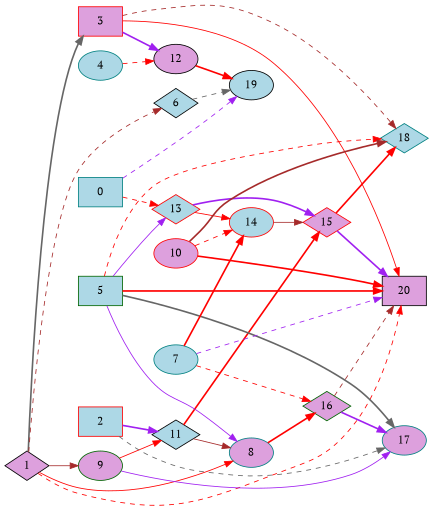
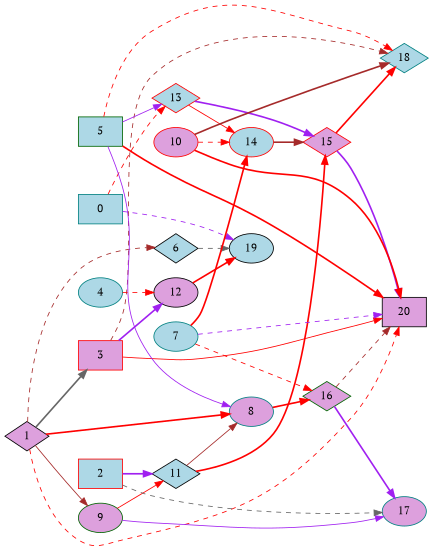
(284, 222) -> (284, 142)
(265, 340) -> none
(133, 489) -> (134, 425)
